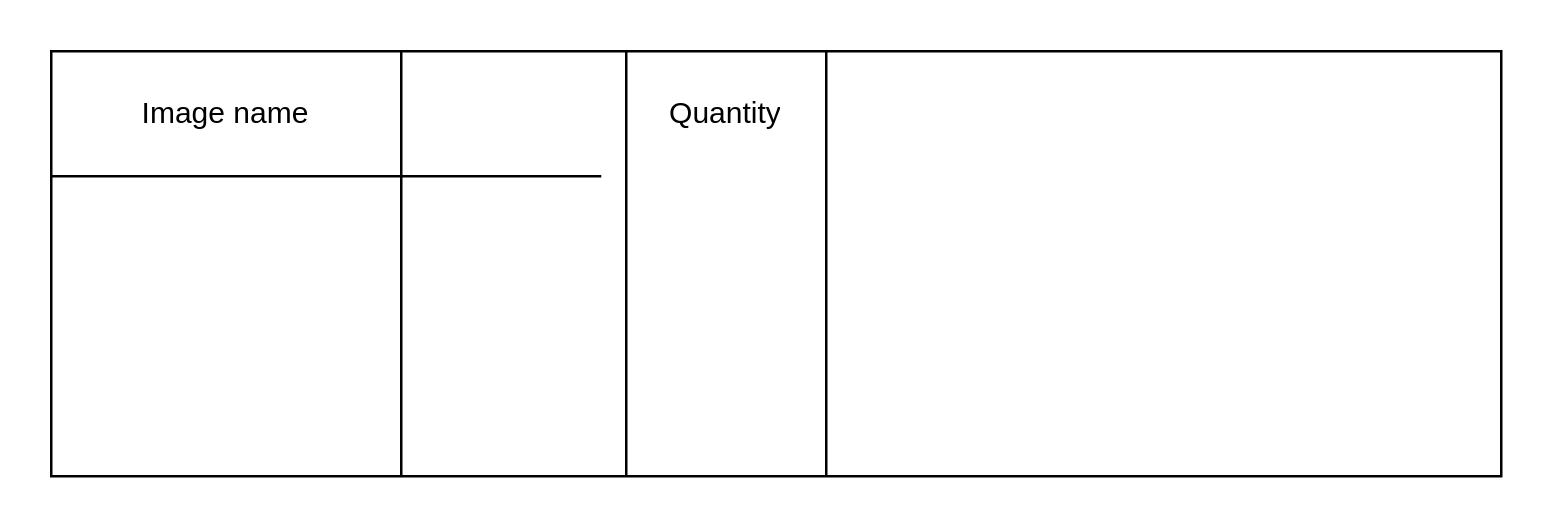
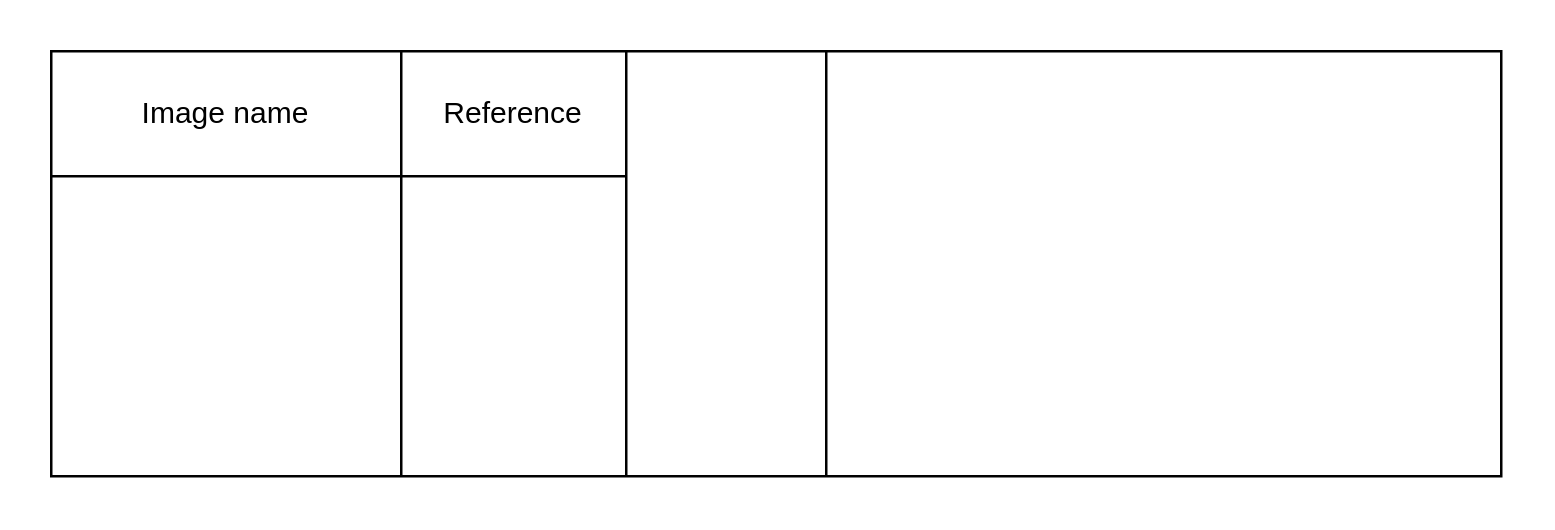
none -> (514, 114)
(726, 114) -> none
